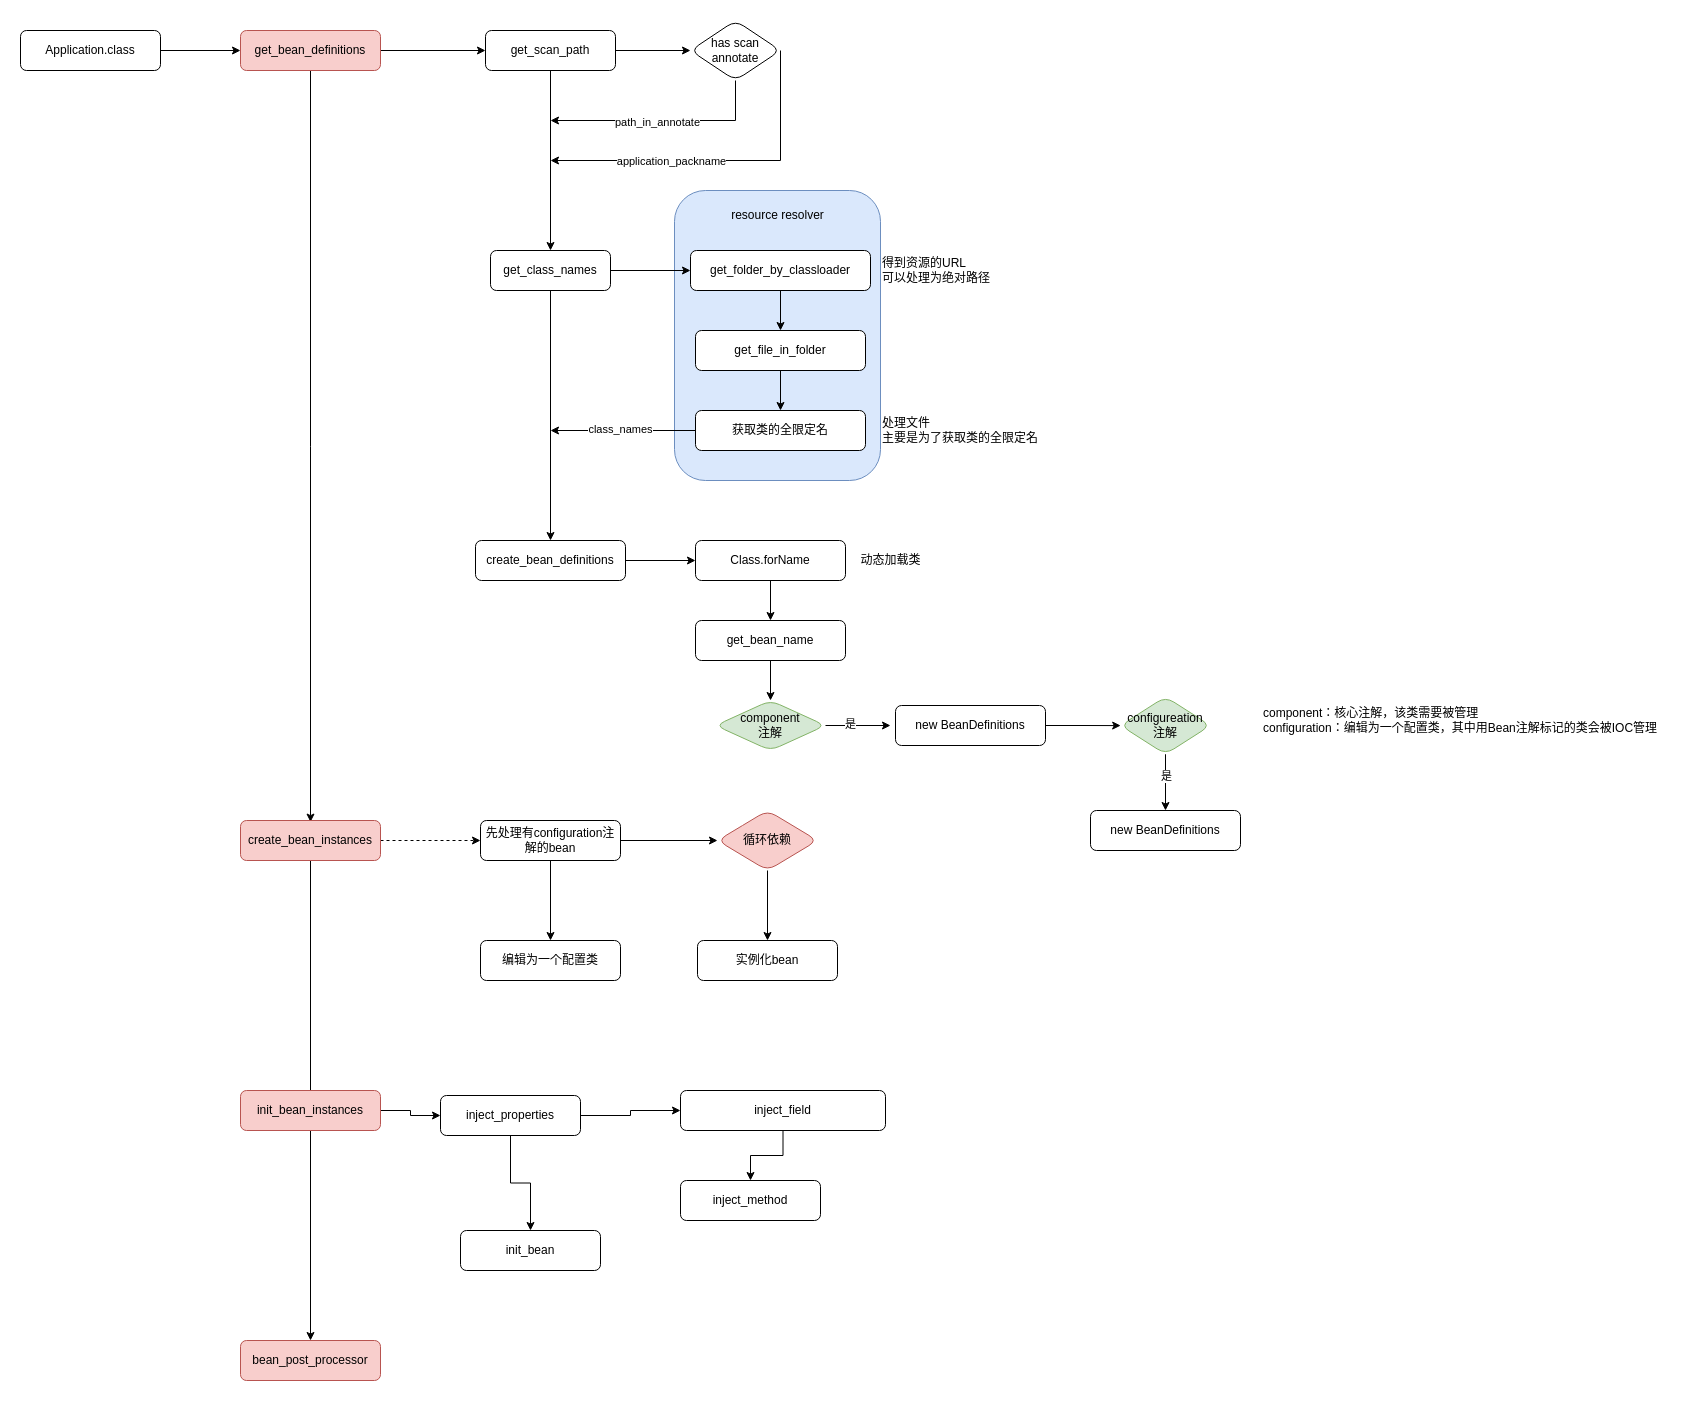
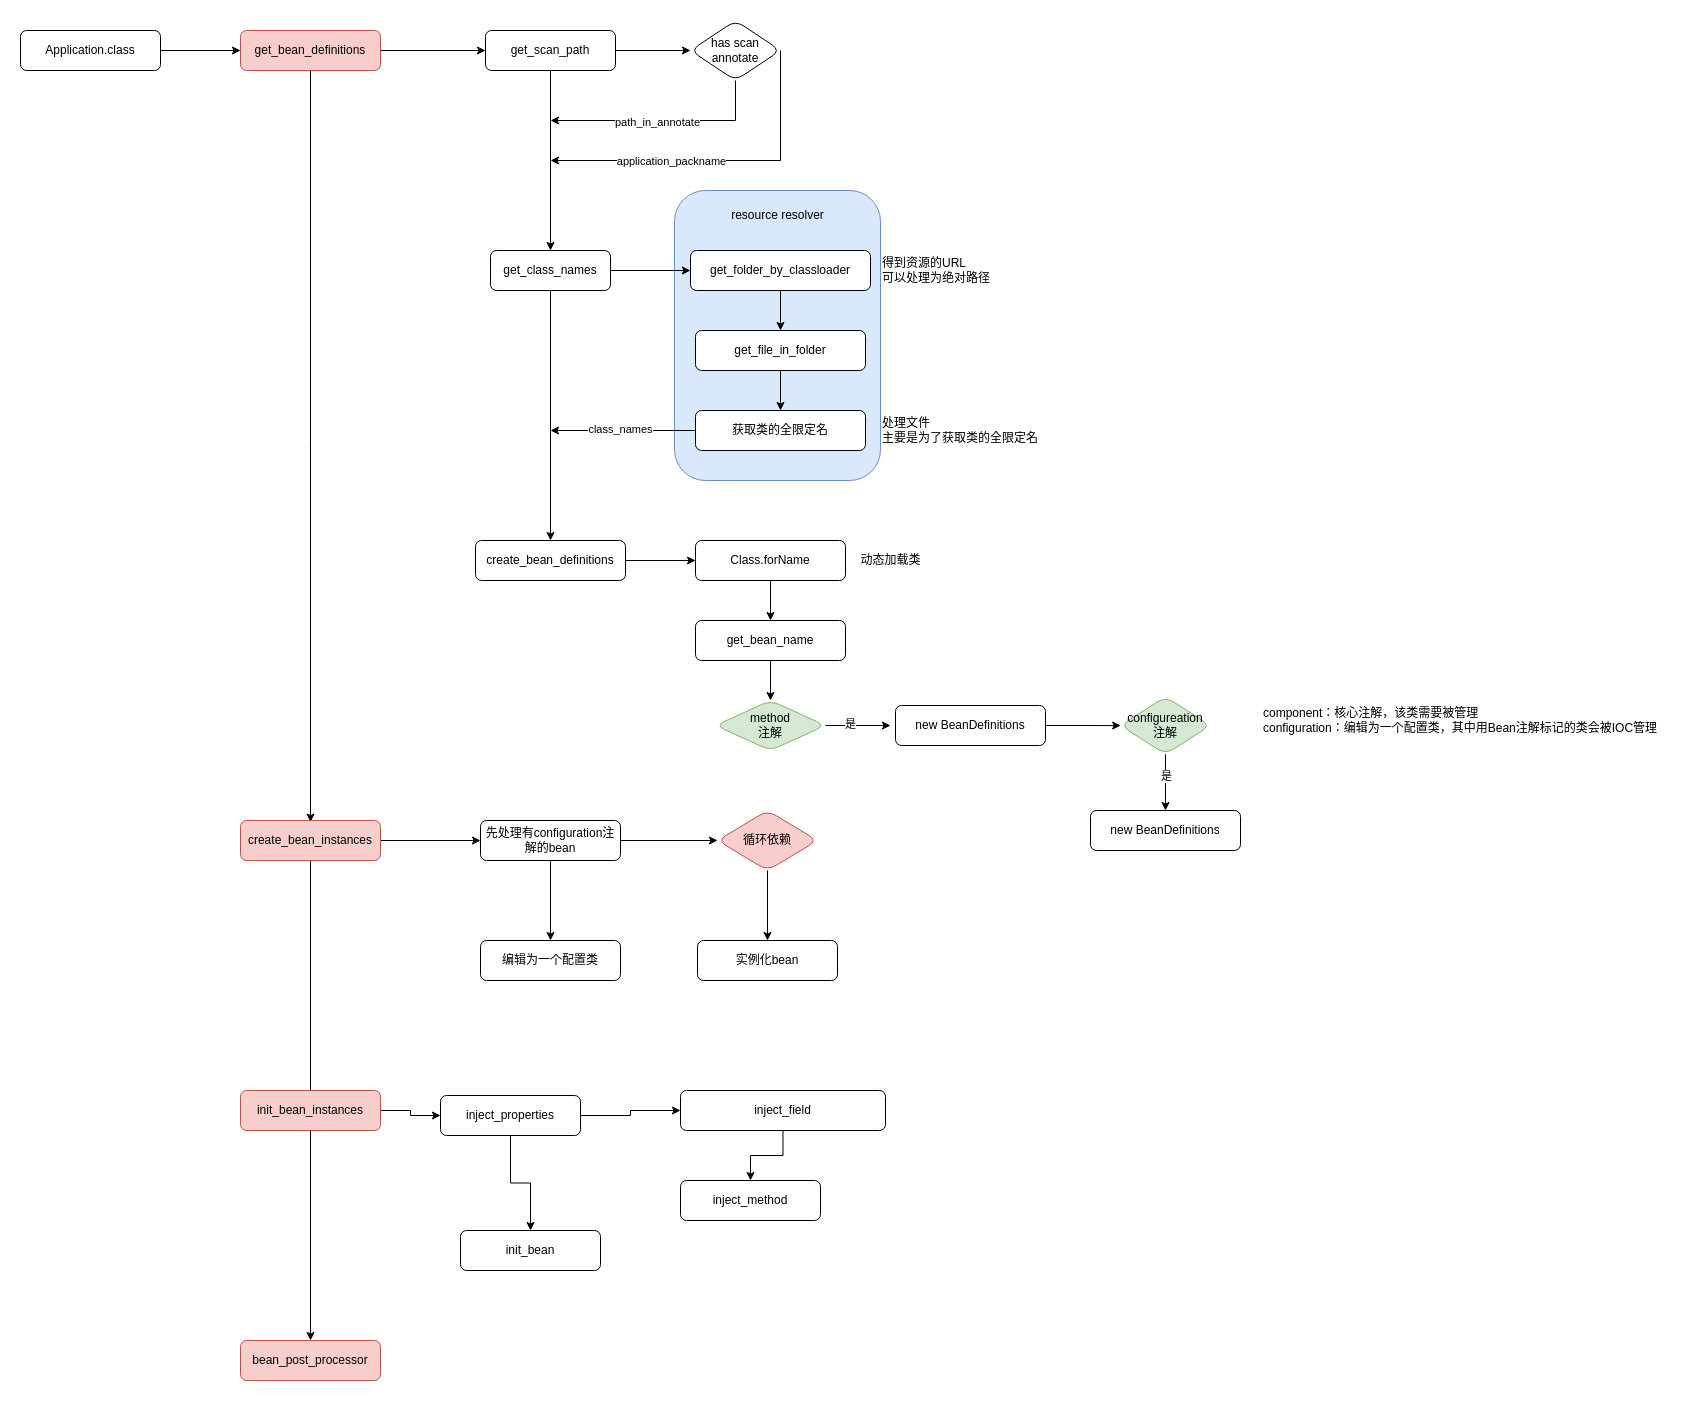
(771, 726) -> (771, 726)
(427, 841) -> (427, 841)
